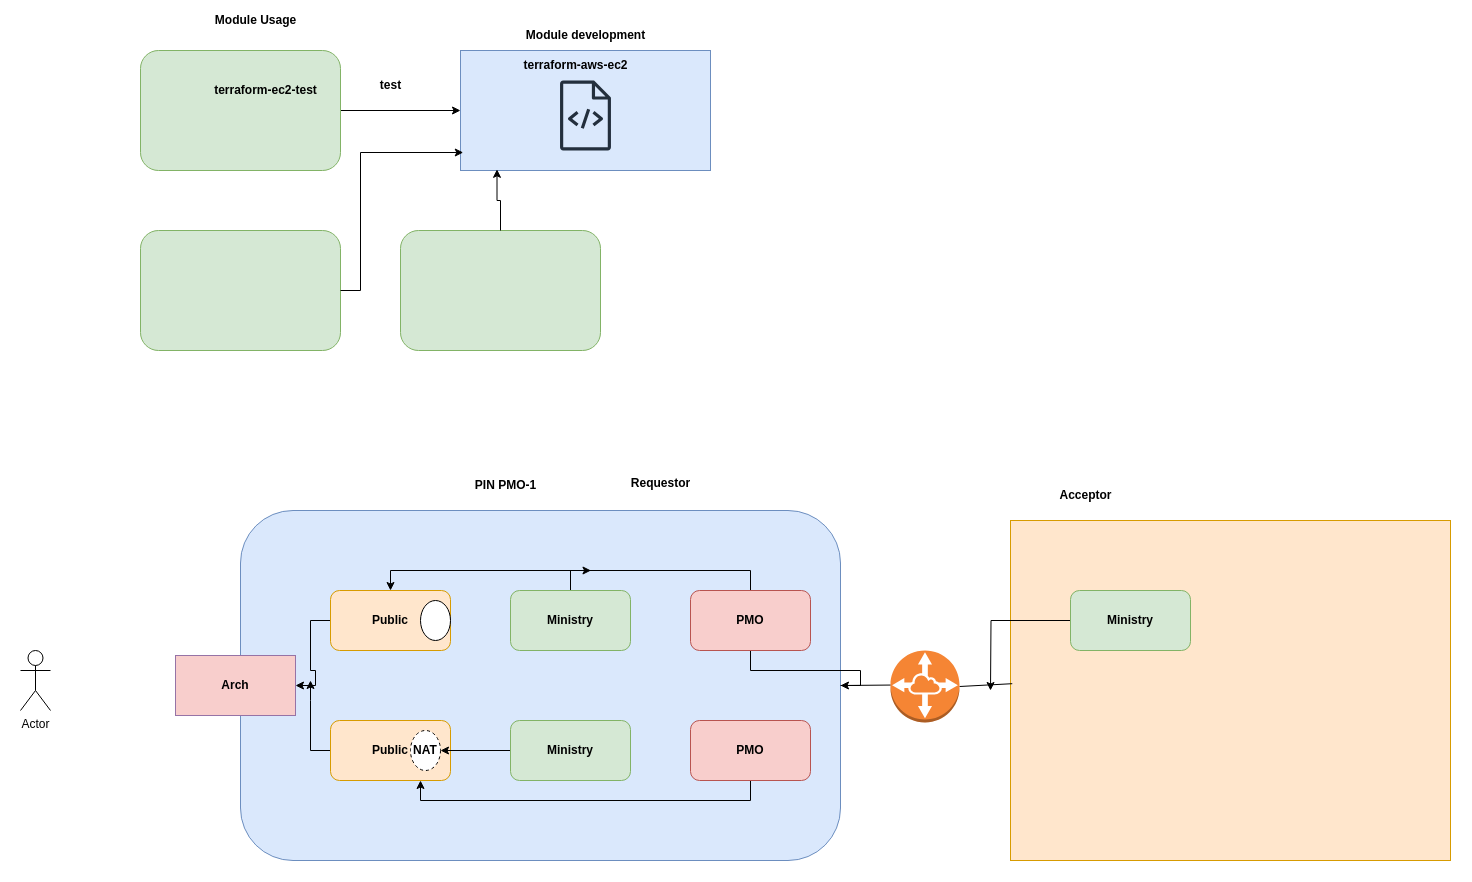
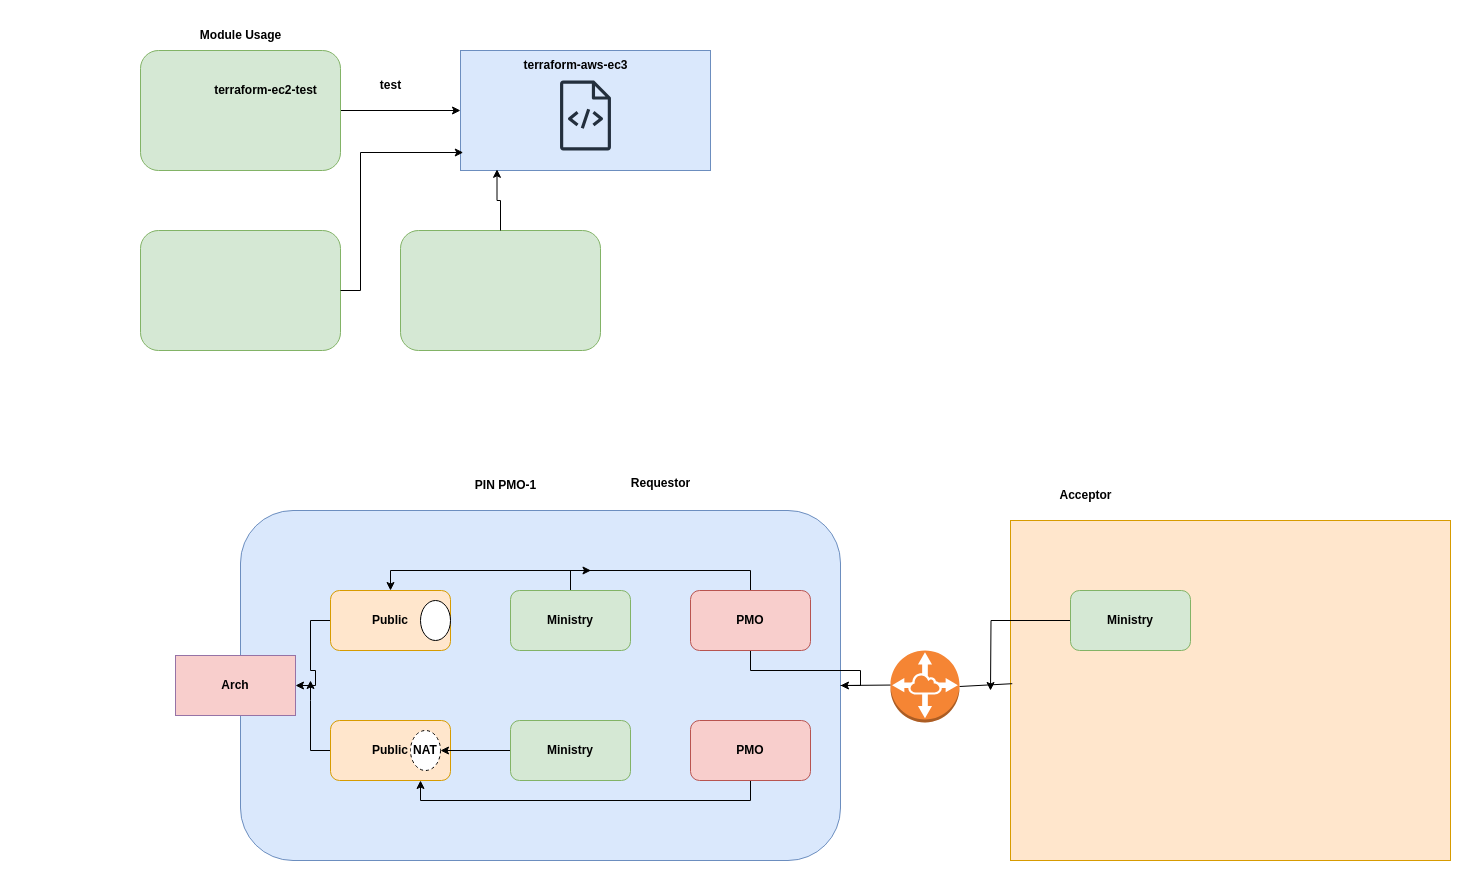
(256, 21) -> (241, 36)
(586, 36) -> none
(576, 66) -> (576, 66)
(36, 681) -> none
